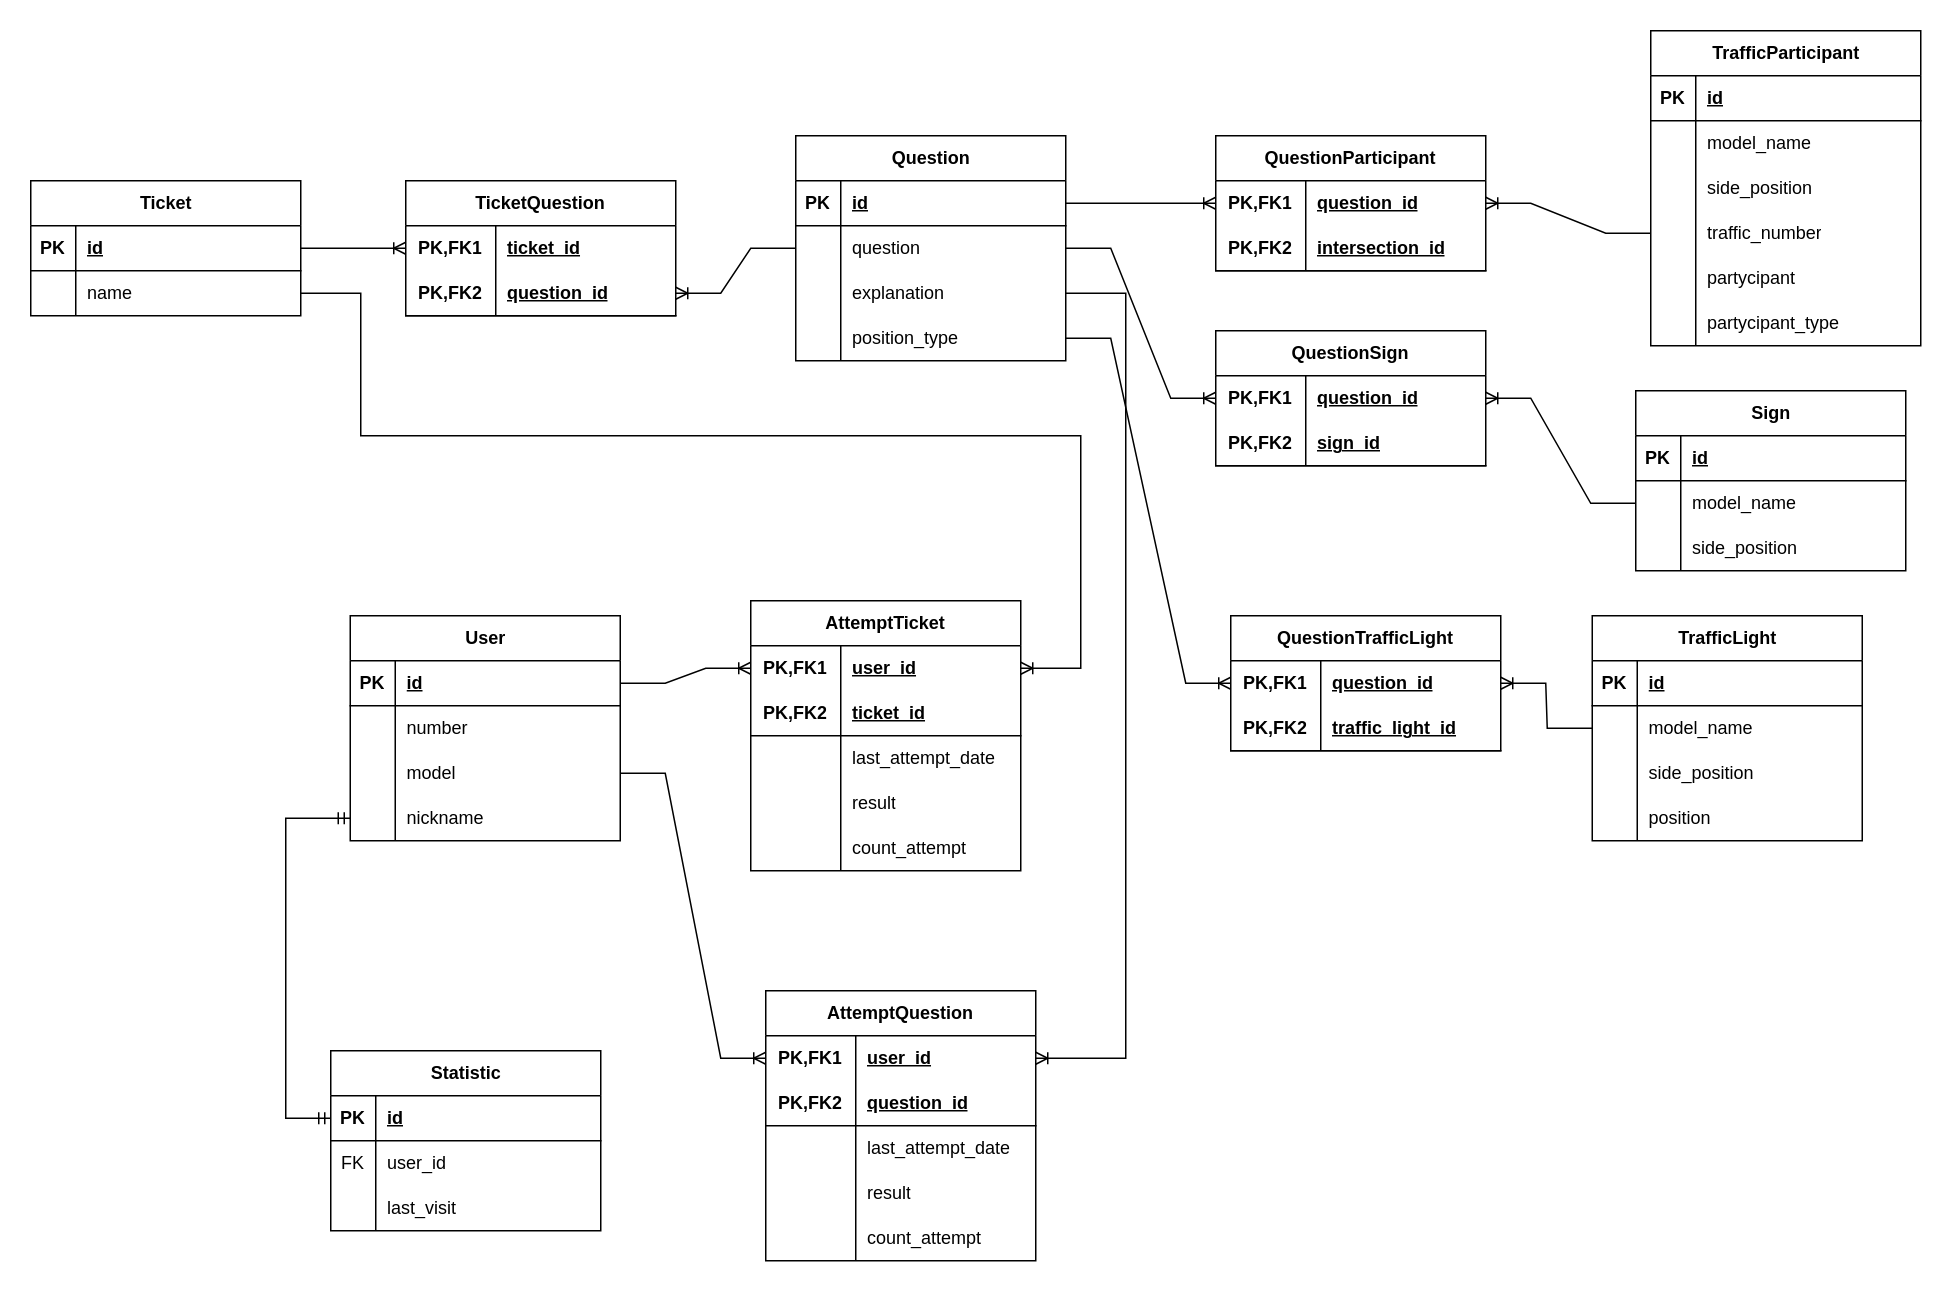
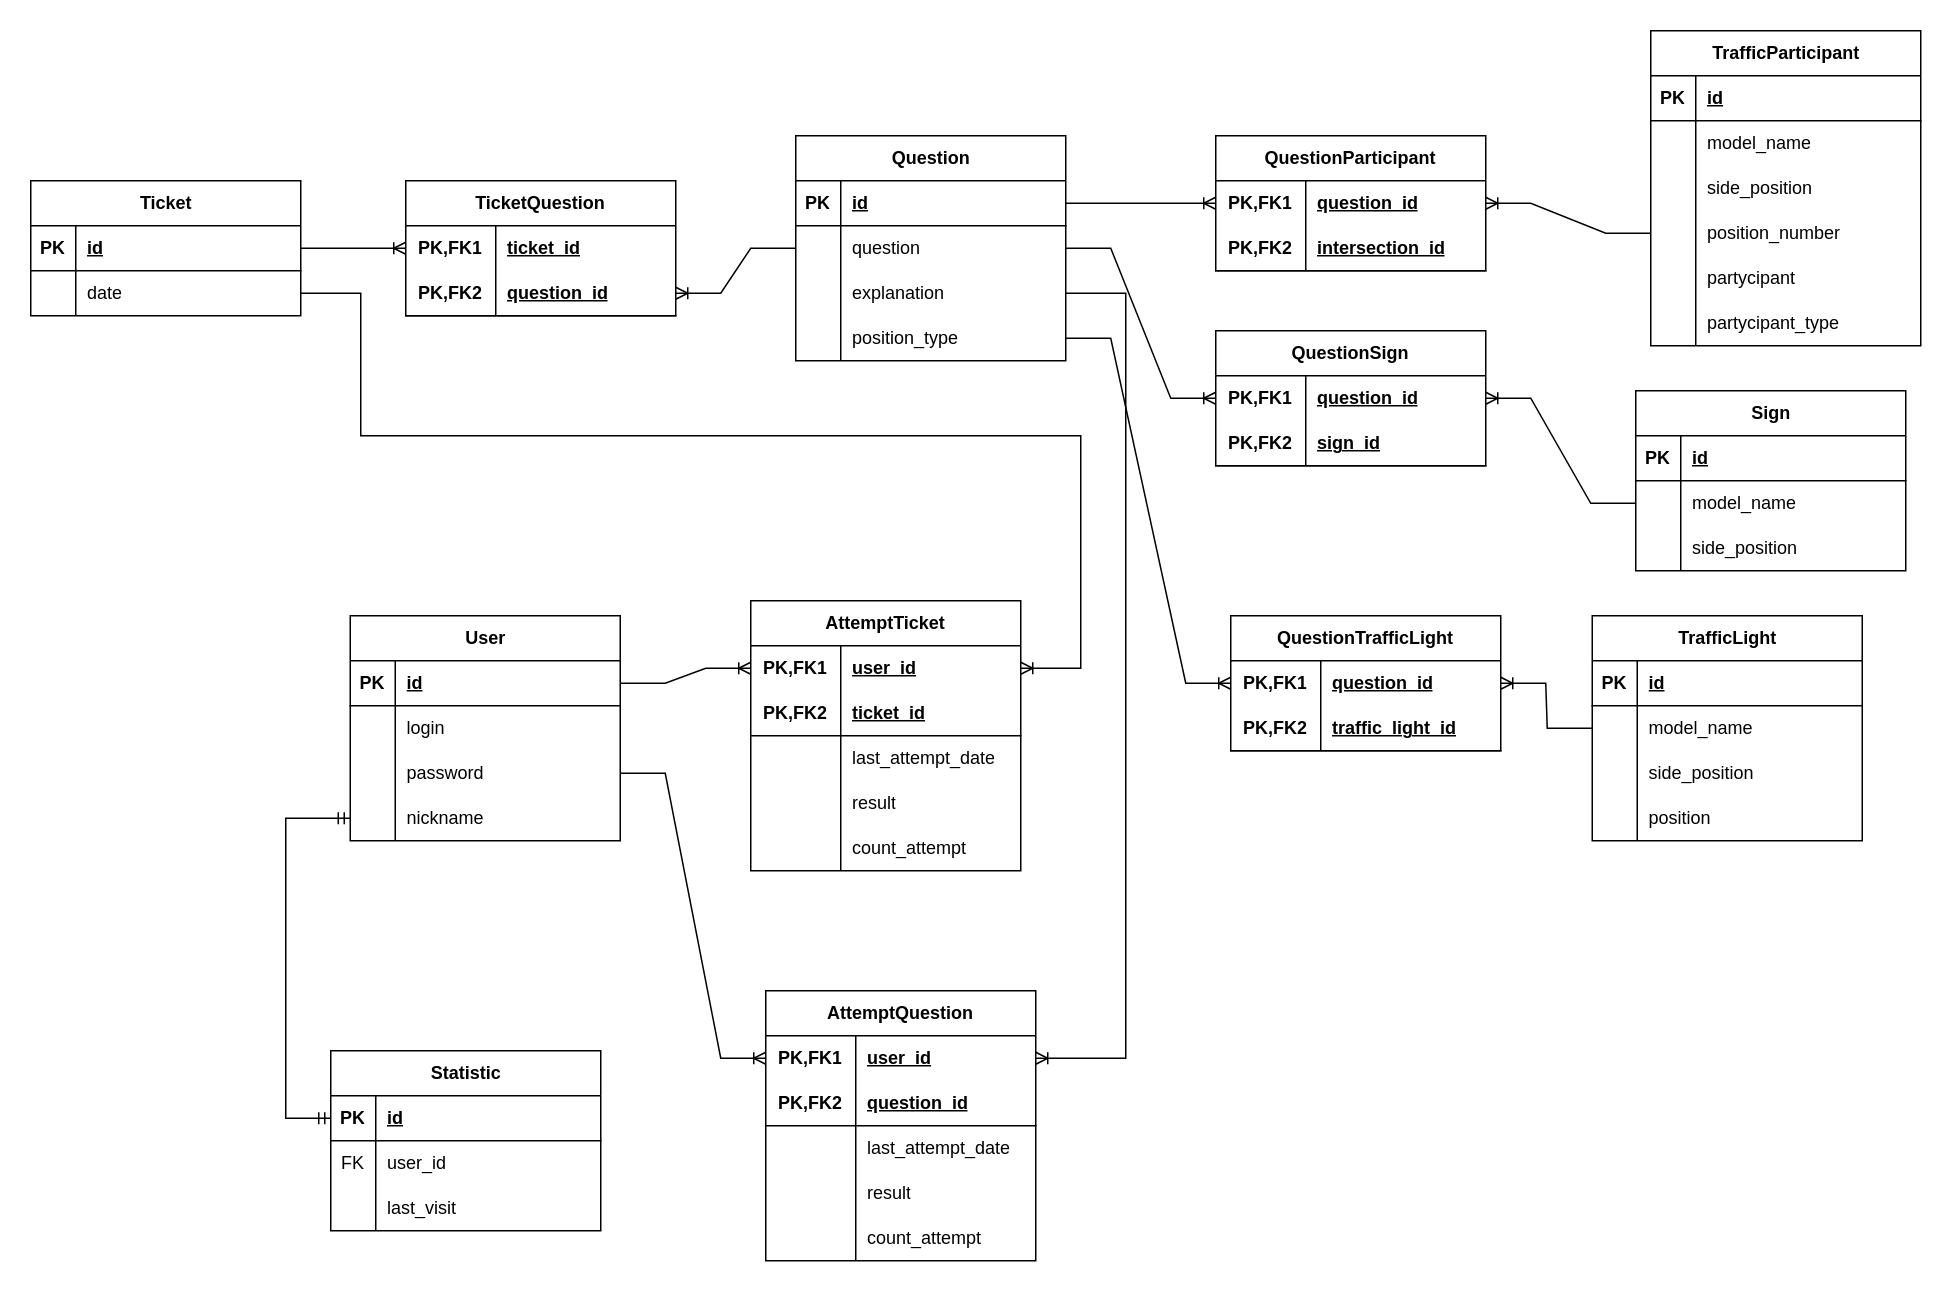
(1776, 233) -> (1779, 233)
(108, 293) -> (108, 293)
(437, 728) -> (428, 728)
(430, 773) -> (448, 773)
